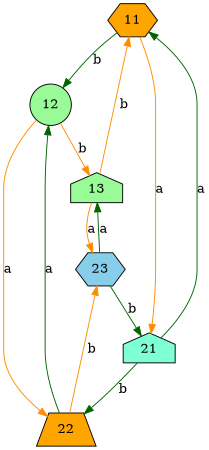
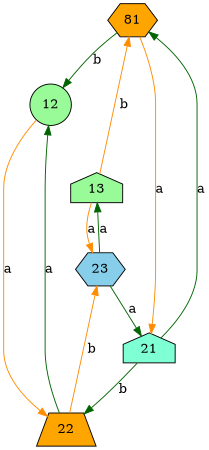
(133, 20) -> (133, 20)
(73, 145) -> none
(133, 309) -> (133, 309)
